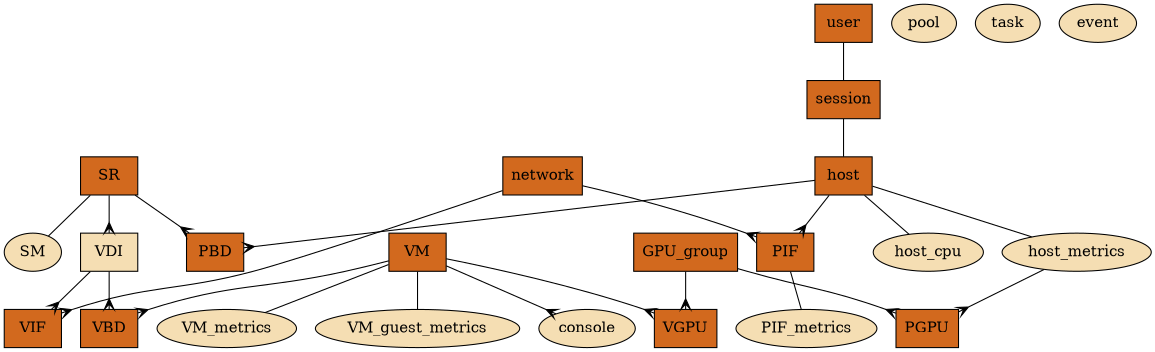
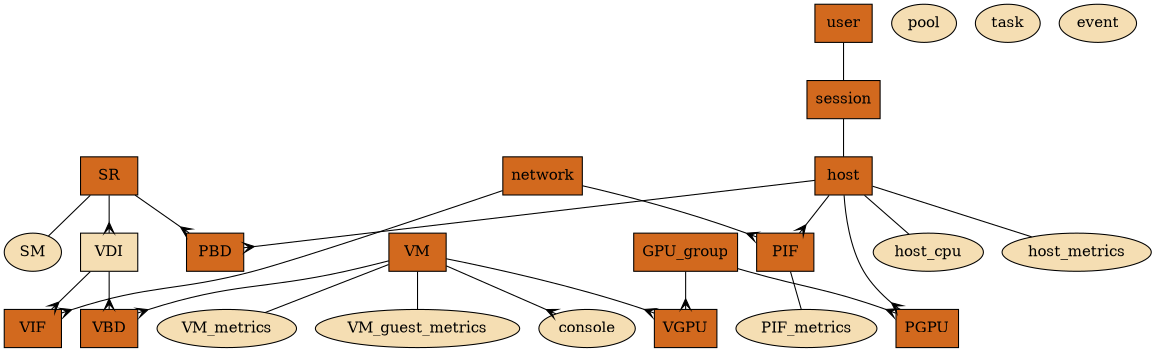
(1006, 288) -> (856, 255)
